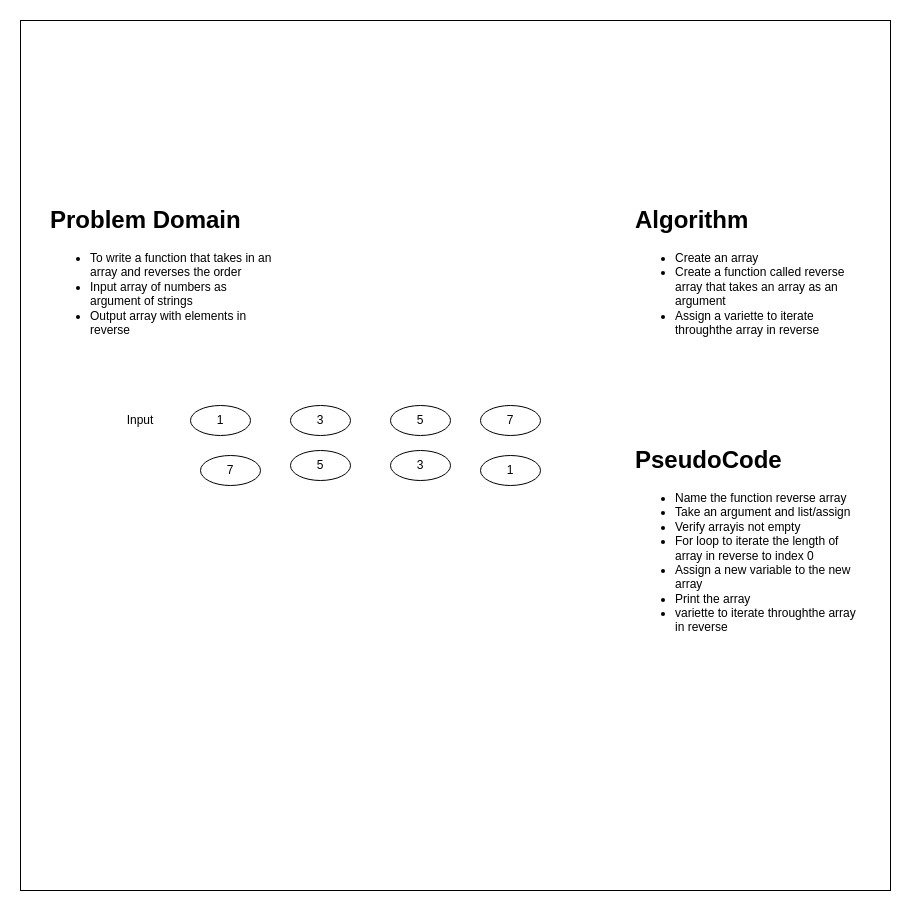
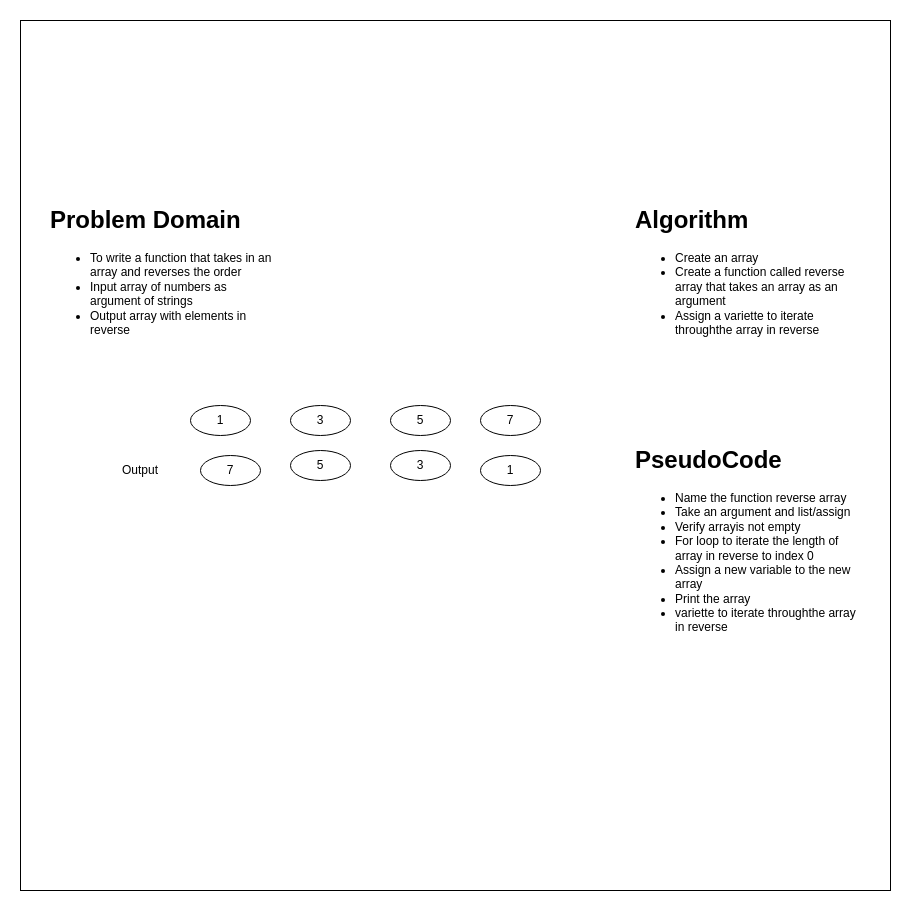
(141, 421) -> none
none -> (141, 471)
